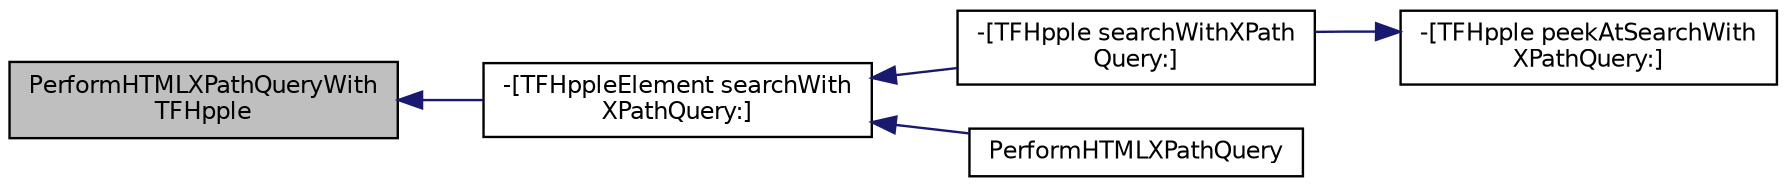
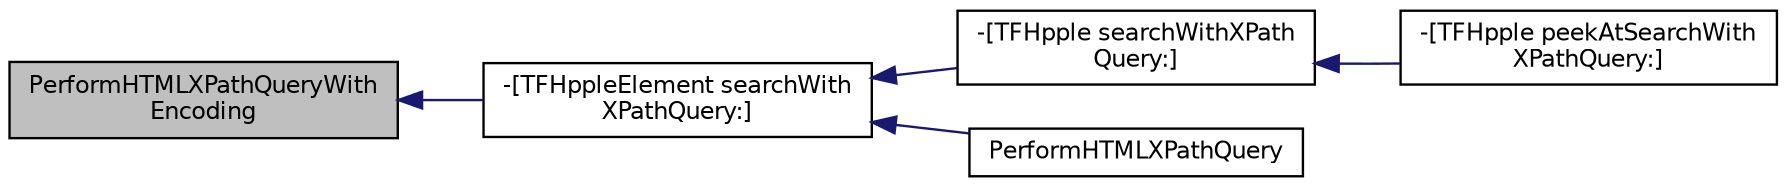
(1345, 32) -> (1370, 64)
(204, 100) -> (204, 100)
